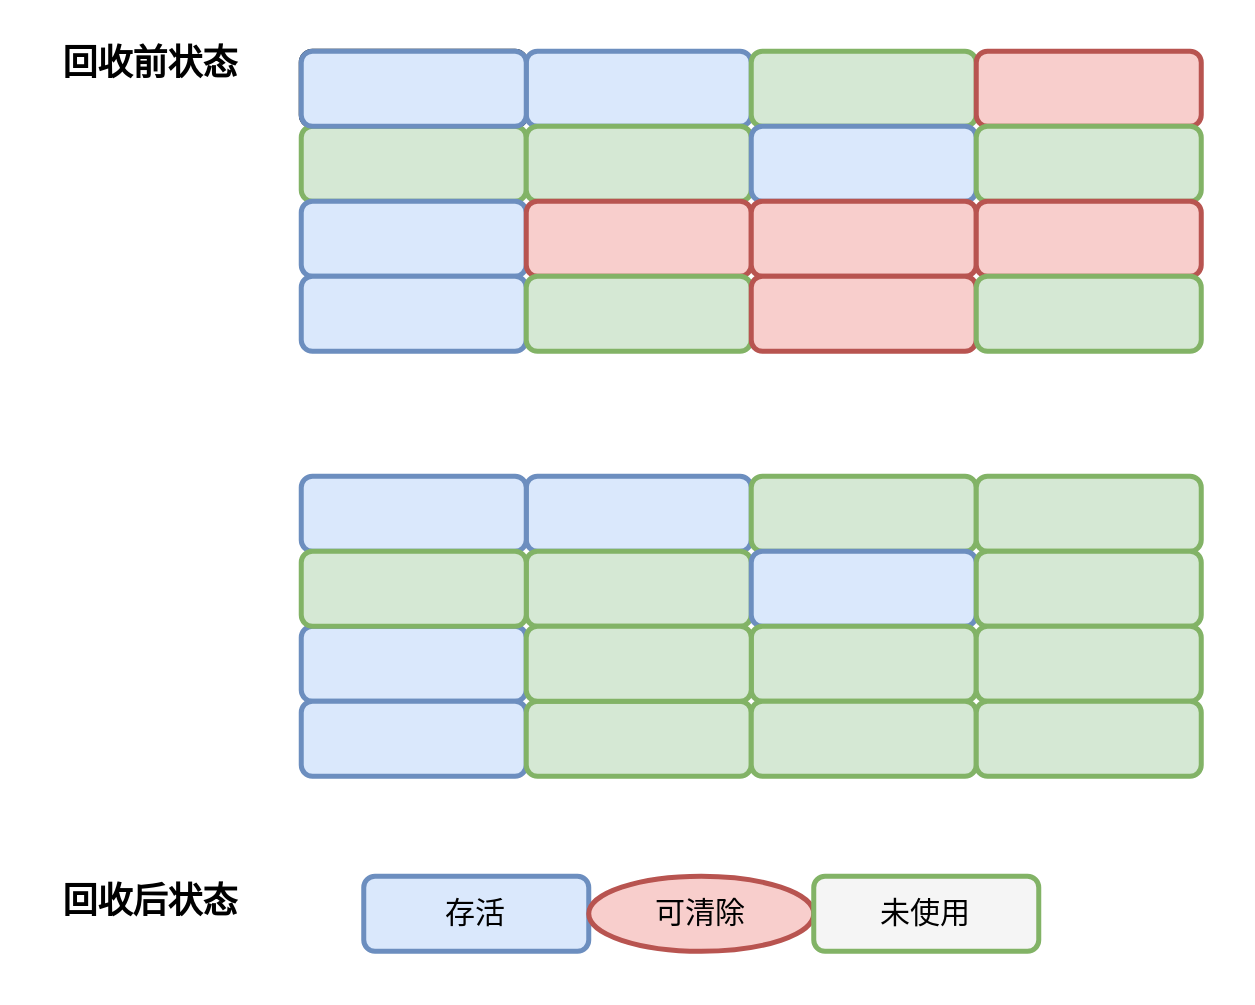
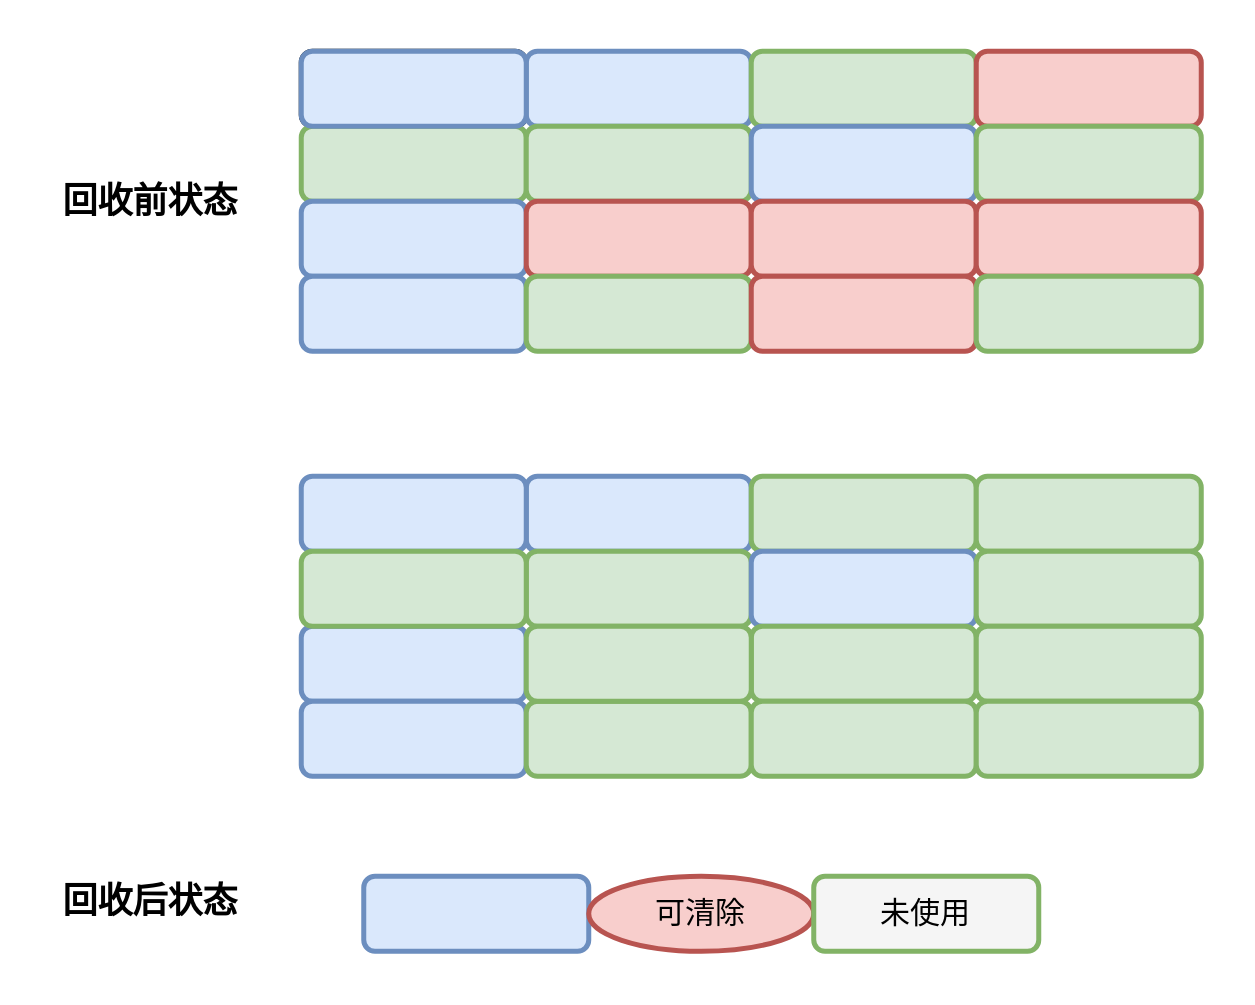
(151, 64) -> (151, 201)
(476, 914) -> none
